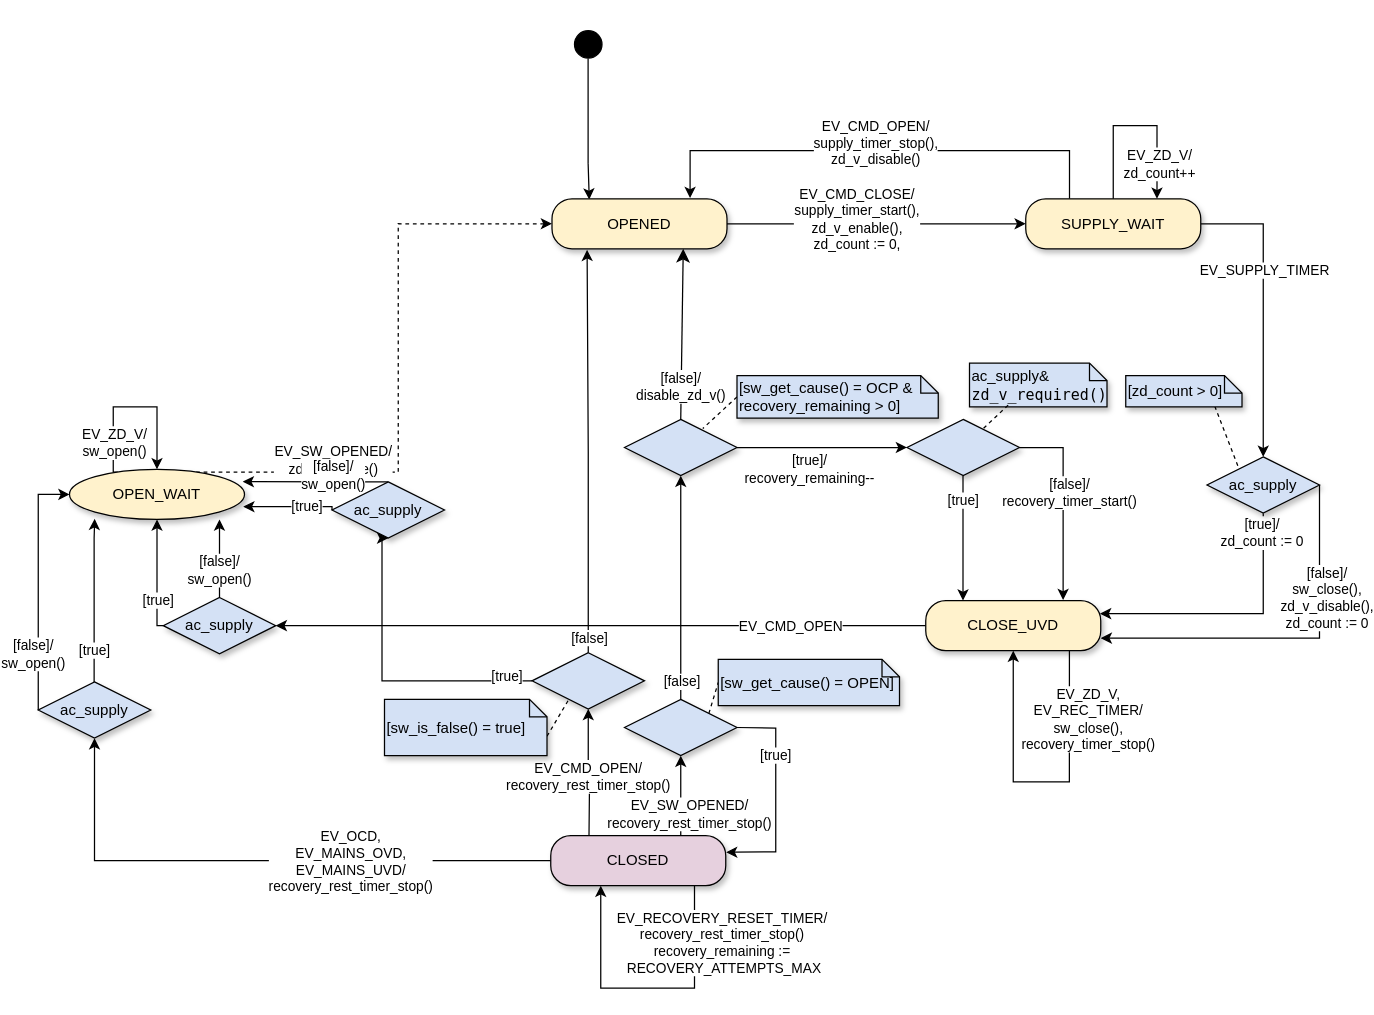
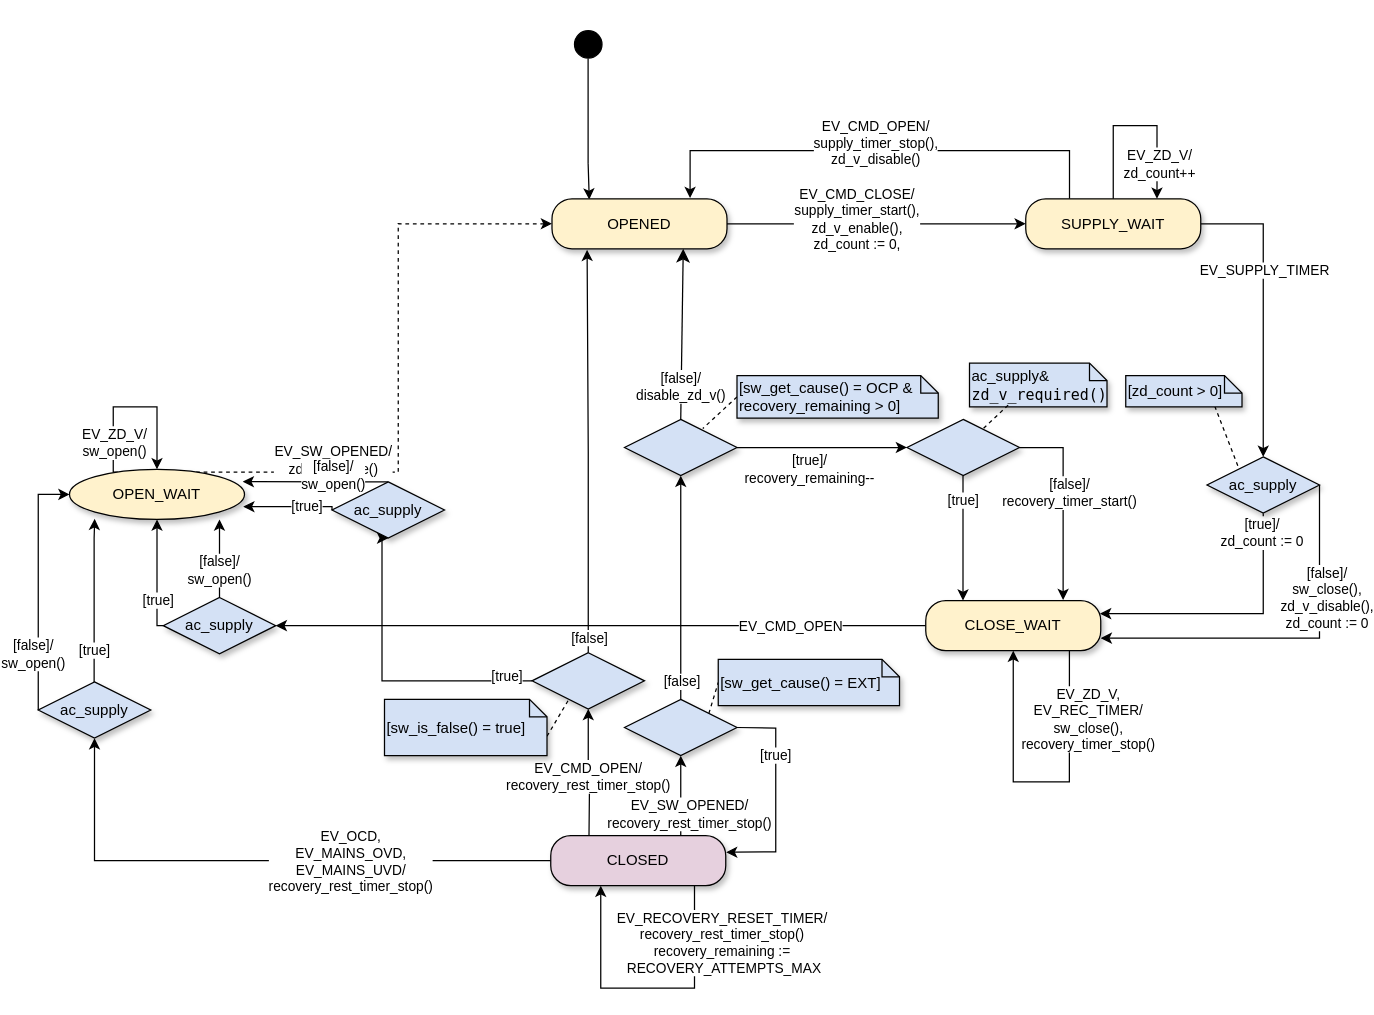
(1013, 626) -> (1013, 626)
(810, 683) -> (809, 683)
